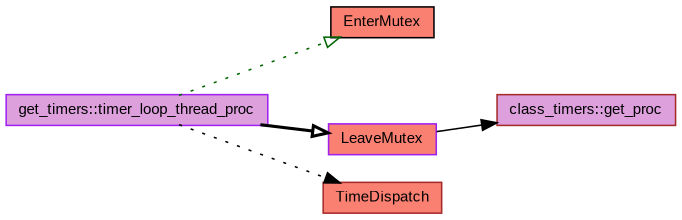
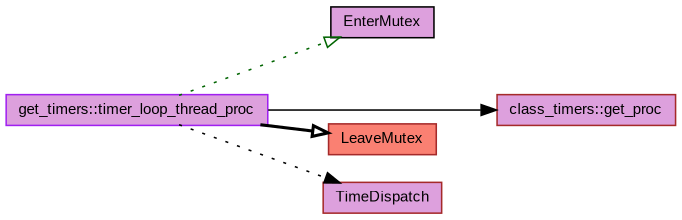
(382, 22) -> (382, 22)
(459, 128) -> (374, 110)
(382, 139) -> (382, 139)
(382, 198) -> (382, 198)
